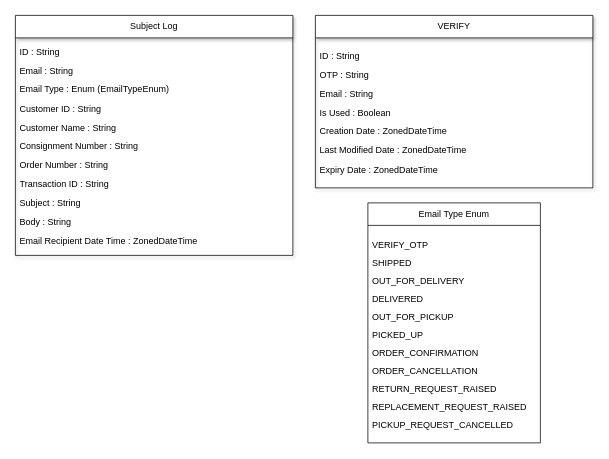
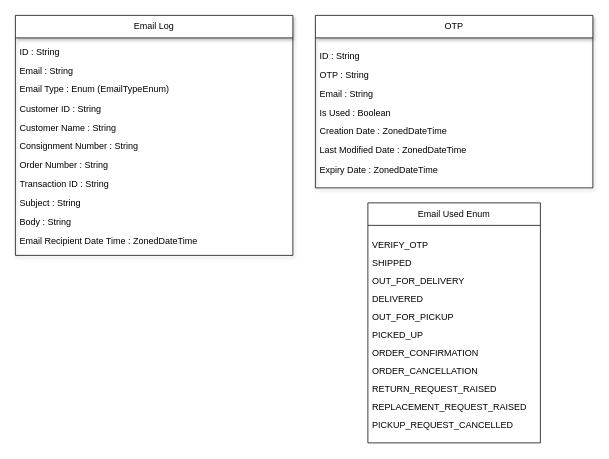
(154, 27) -> (154, 27)
(454, 27) -> (454, 27)
(454, 214) -> (454, 214)
